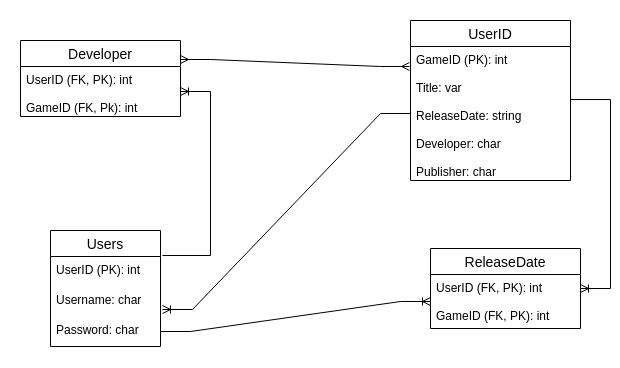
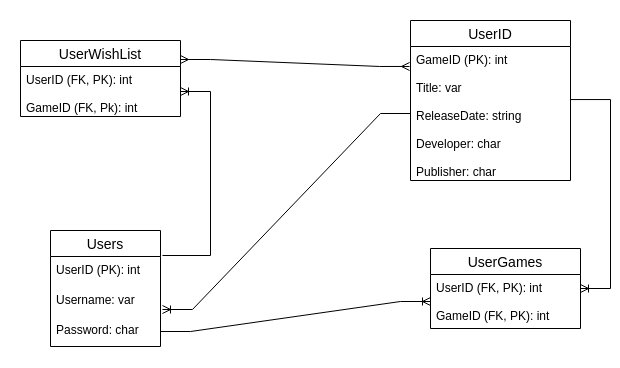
(100, 54) -> (100, 54)
(505, 262) -> (505, 262)
(100, 300) -> (97, 300)
